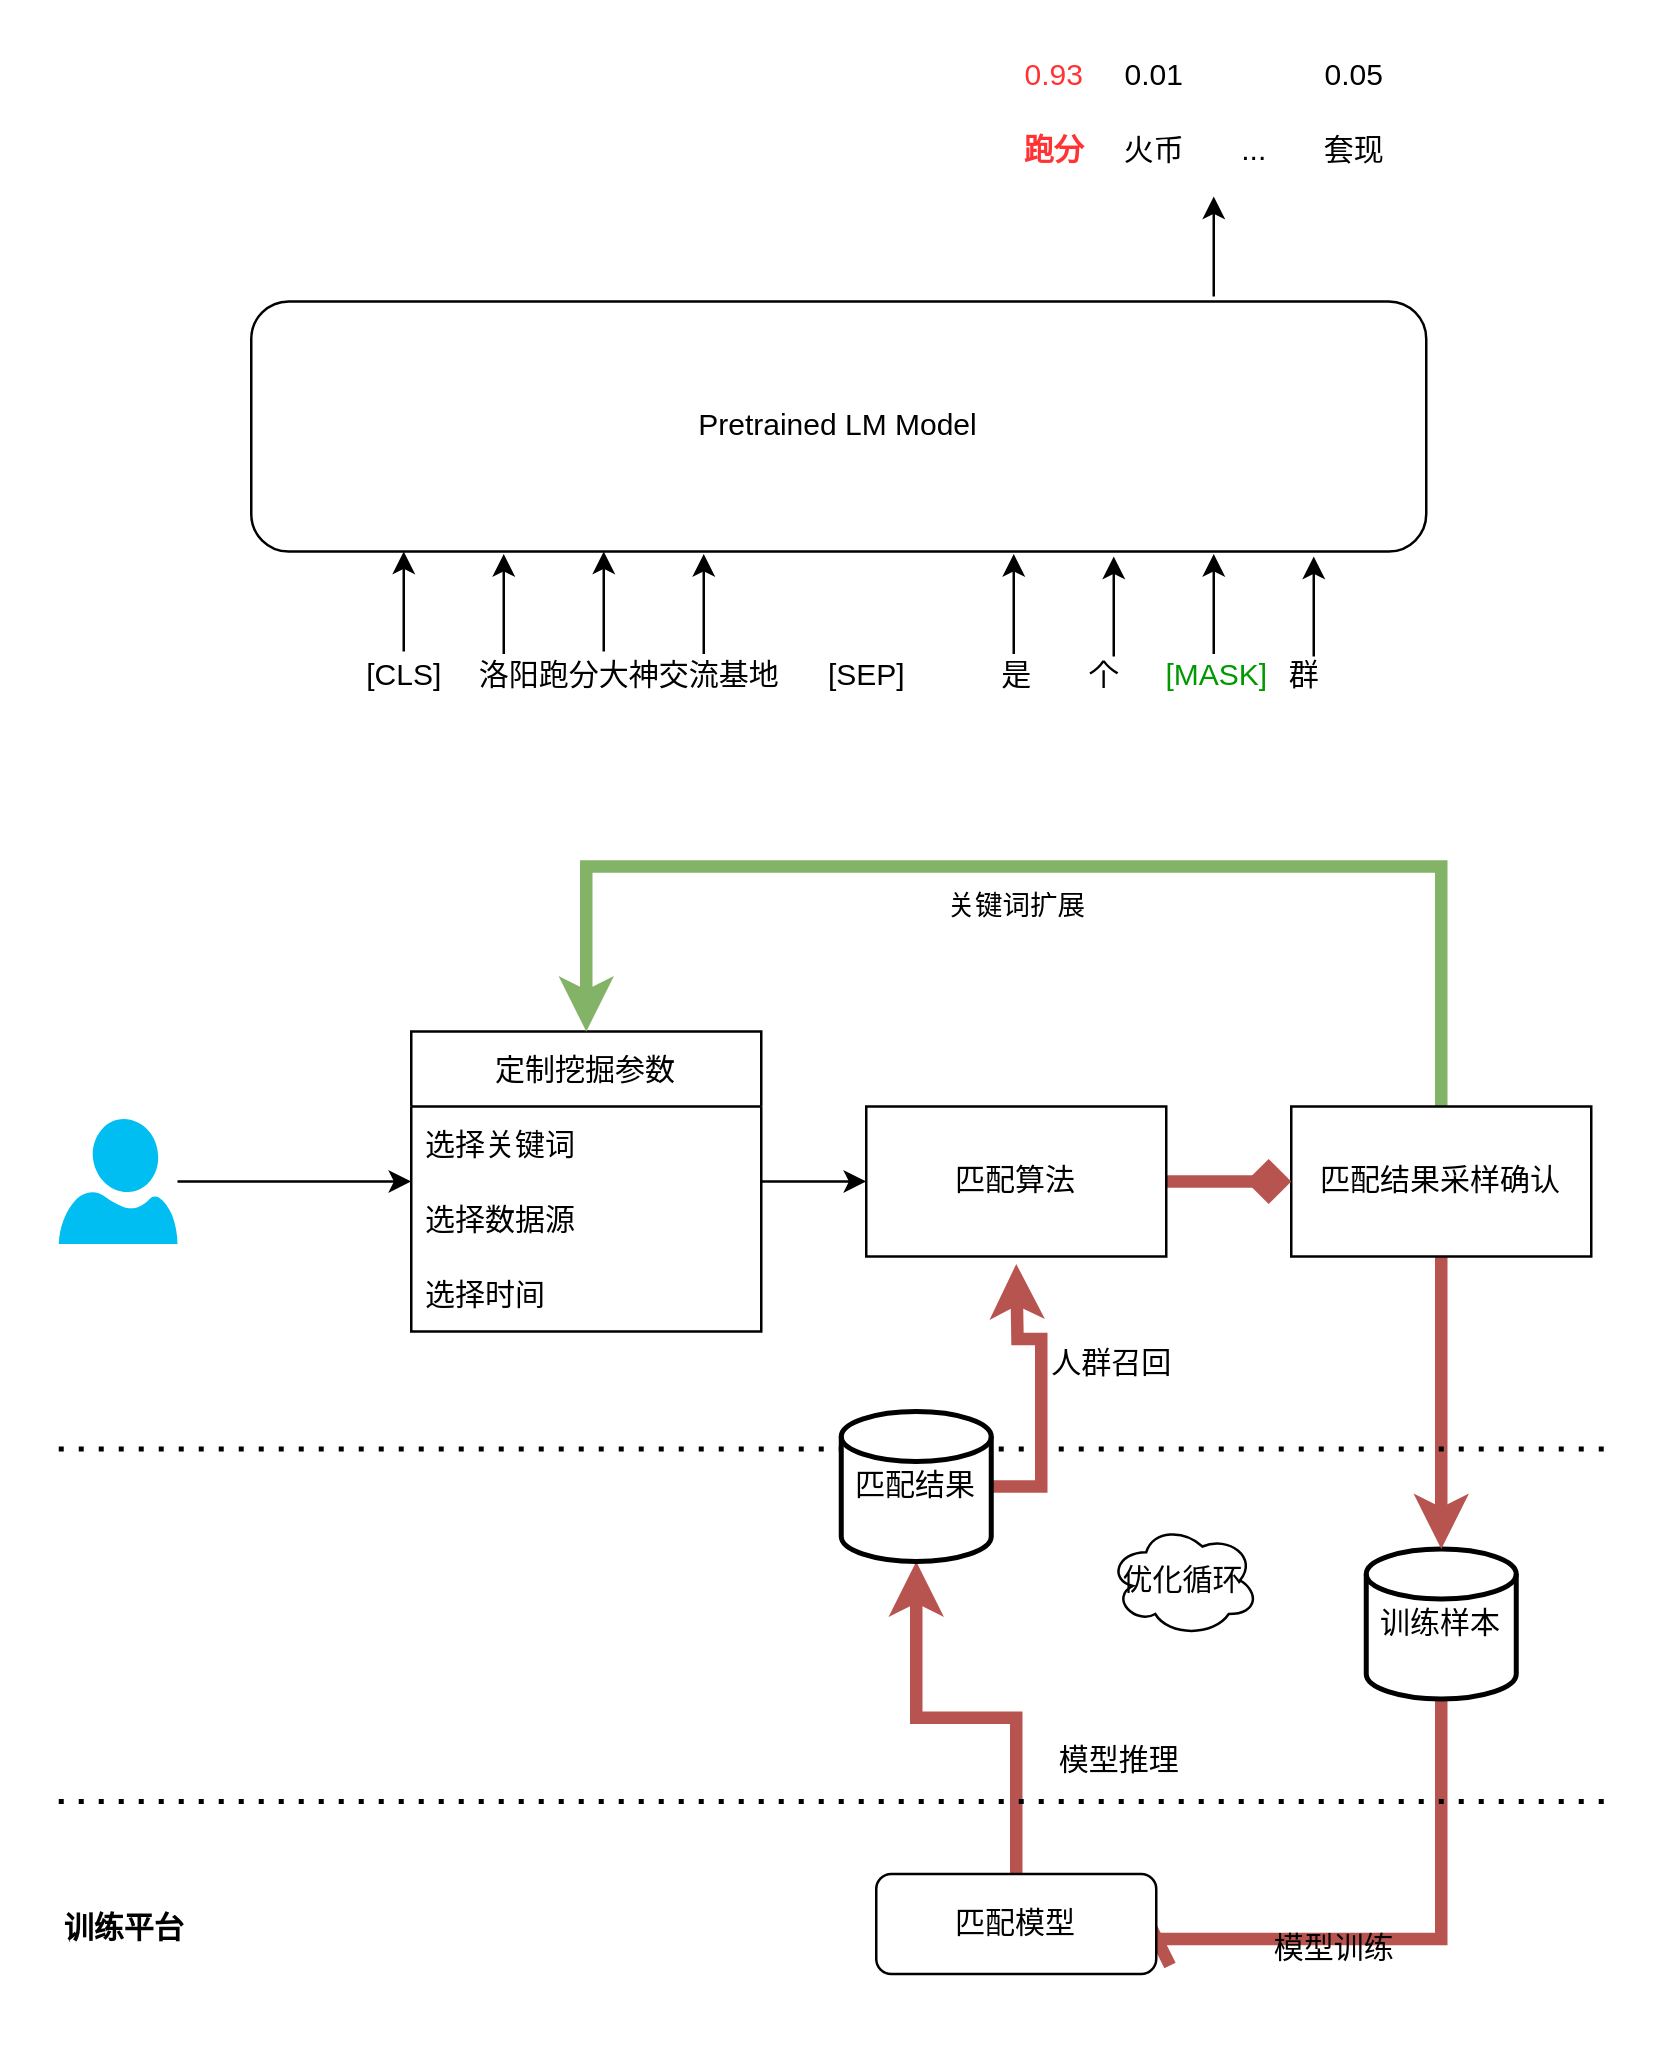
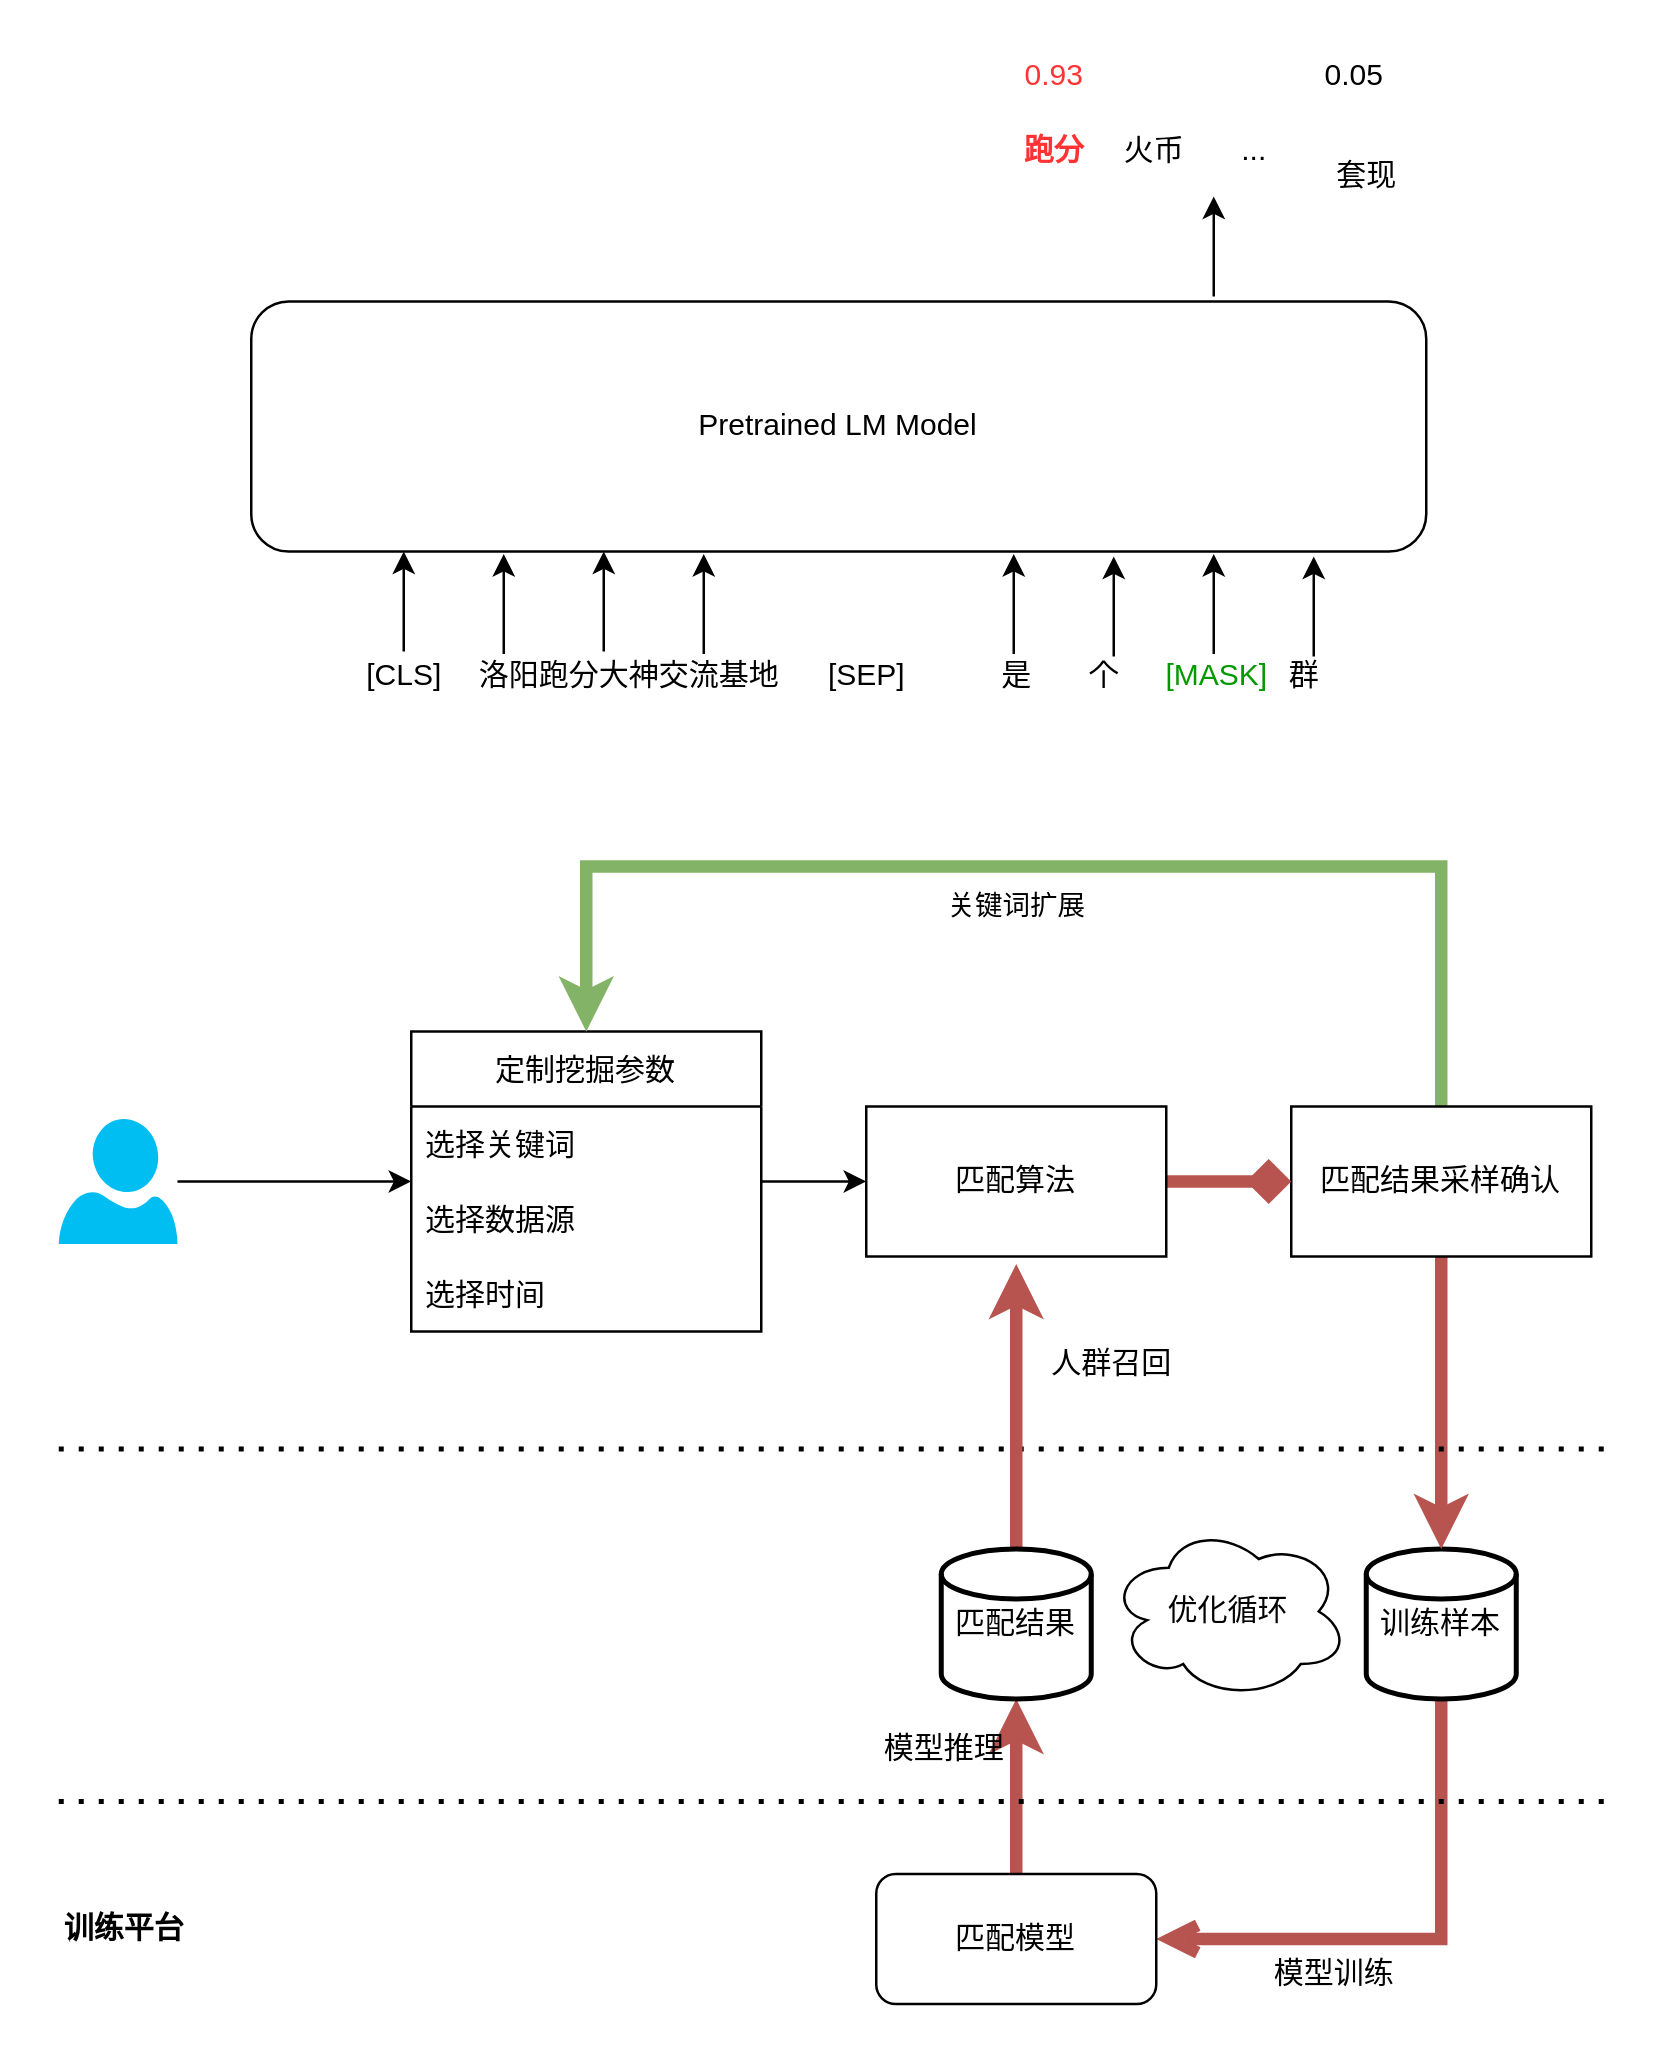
(1154, 76) -> none
(1354, 151) -> (1366, 176)
(916, 1486) -> (1016, 1624)
(1184, 1580) -> (1229, 1611)
(1119, 1761) -> (944, 1749)
(1016, 1924) -> (1016, 1939)
(1334, 1949) -> (1334, 1974)
